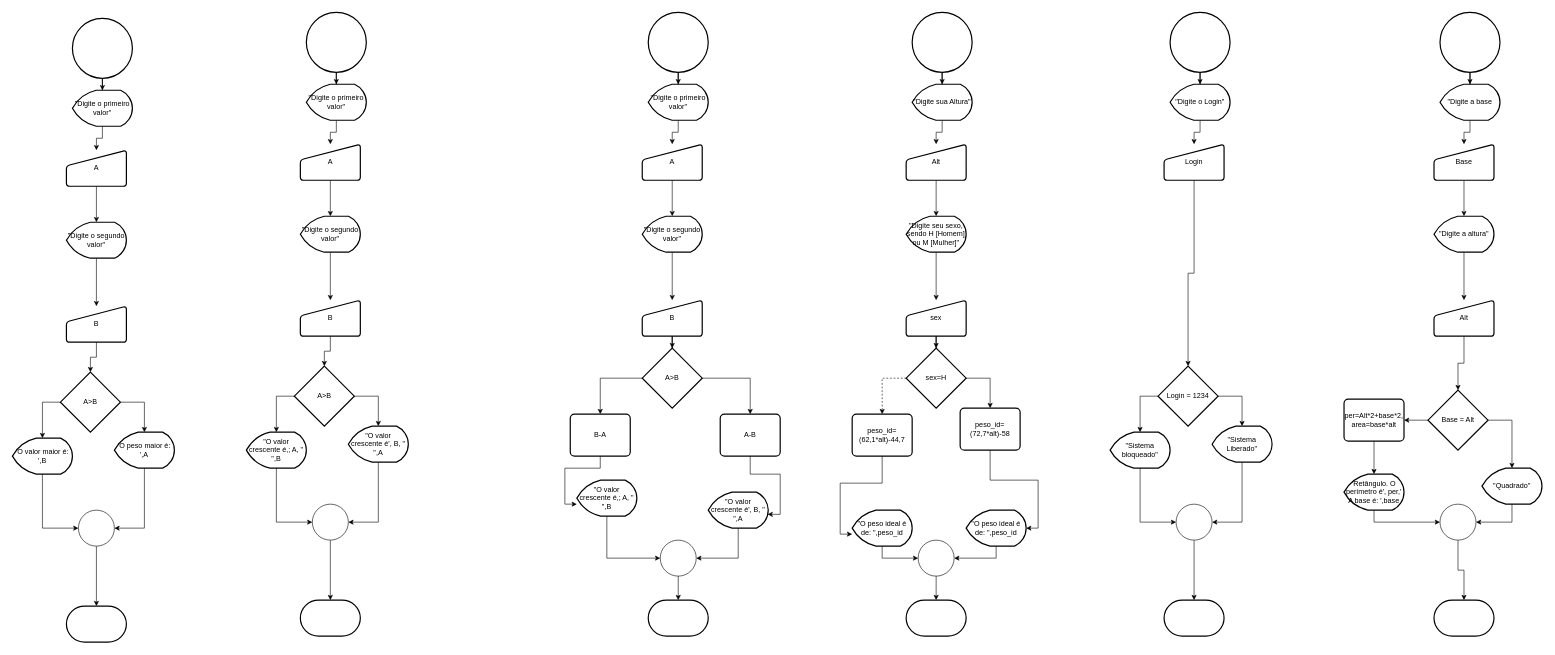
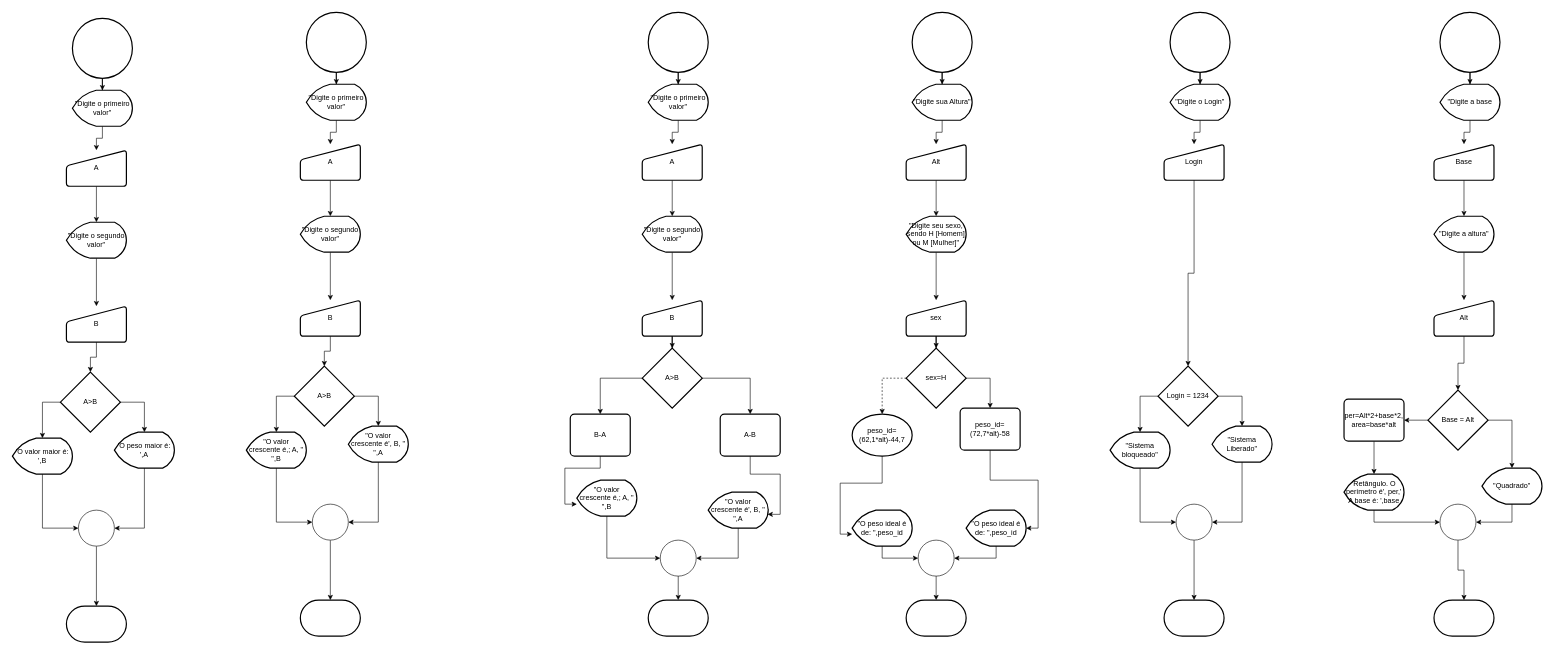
(882, 435) -> (882, 435)
